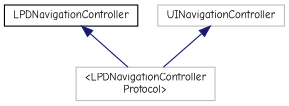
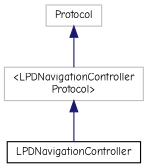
(221, 16) -> (74, 16)
(109, 50) -> (74, 127)
